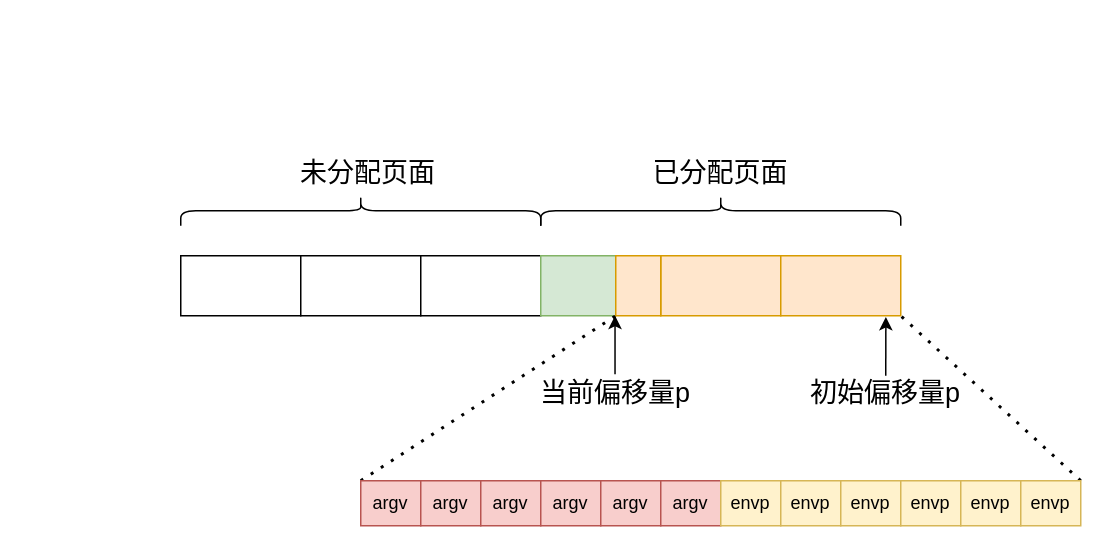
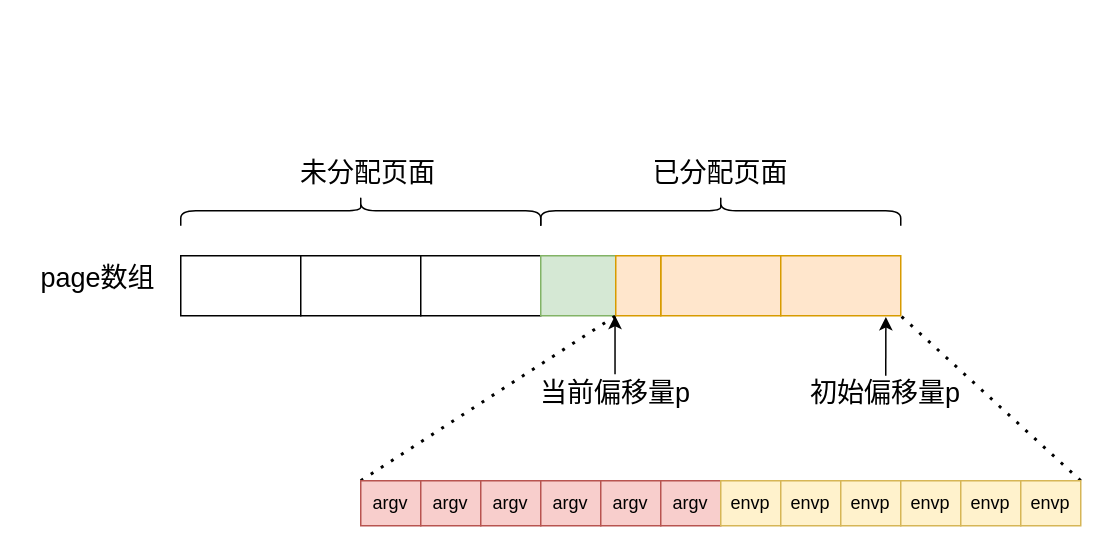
none -> (98, 278)
